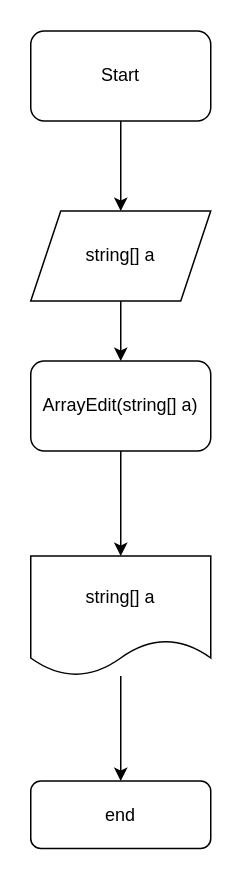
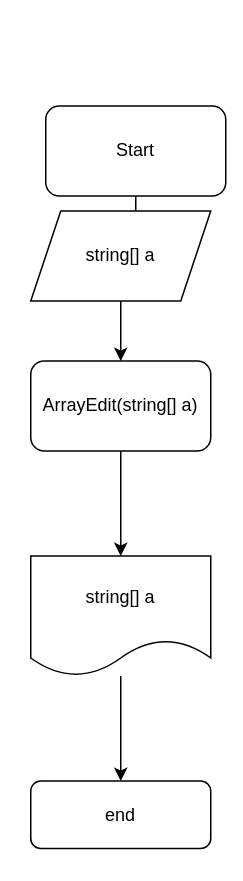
(121, 76) -> (136, 151)
